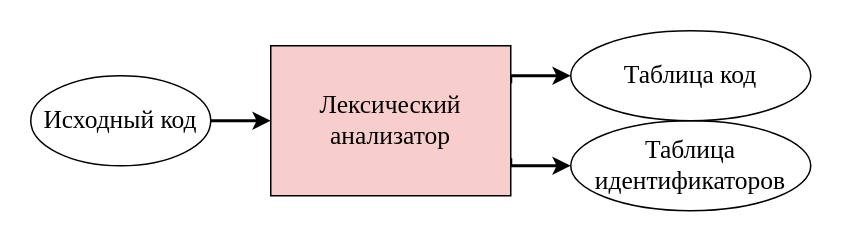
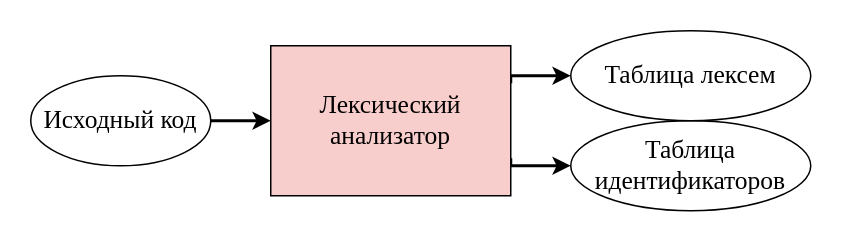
(691, 76) -> (691, 76)
